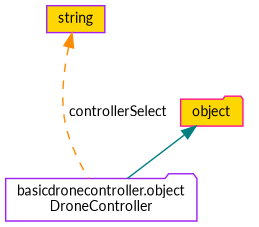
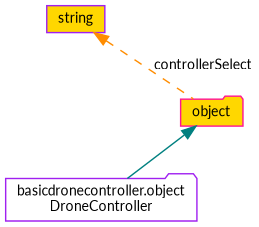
(64, 115) -> (150, 70)
